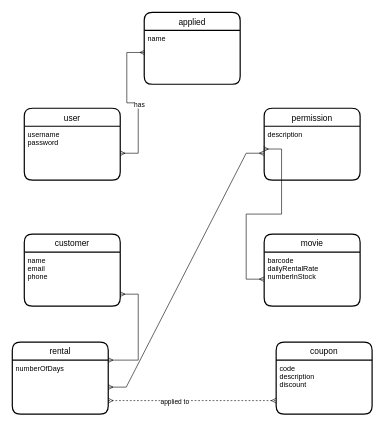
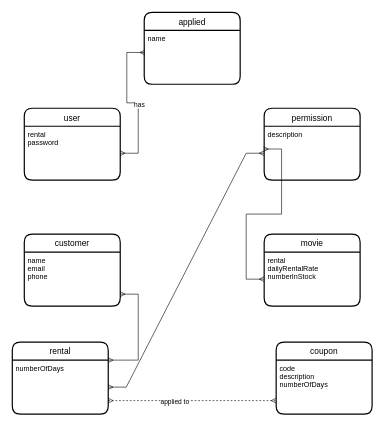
(44, 134) -> (39, 134)
(282, 260) -> (279, 260)
(288, 368) -> (288, 368)
